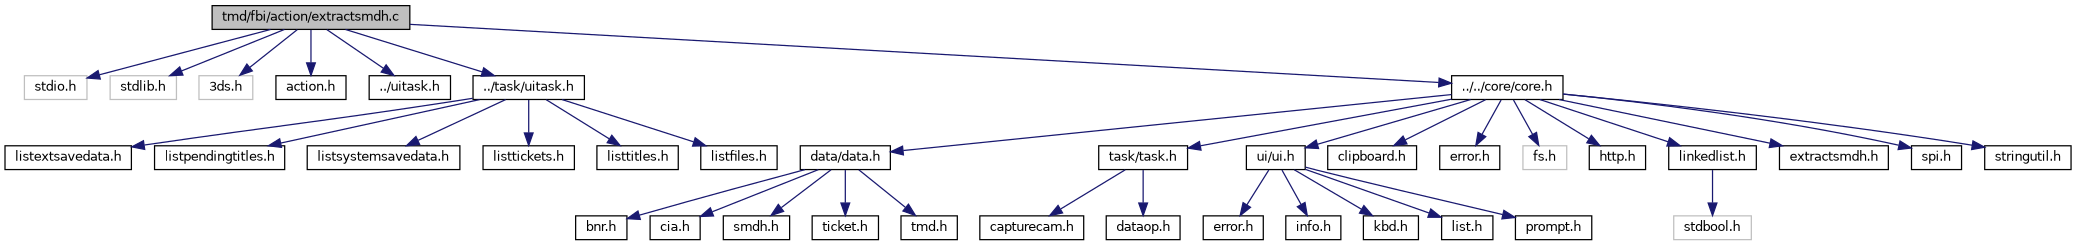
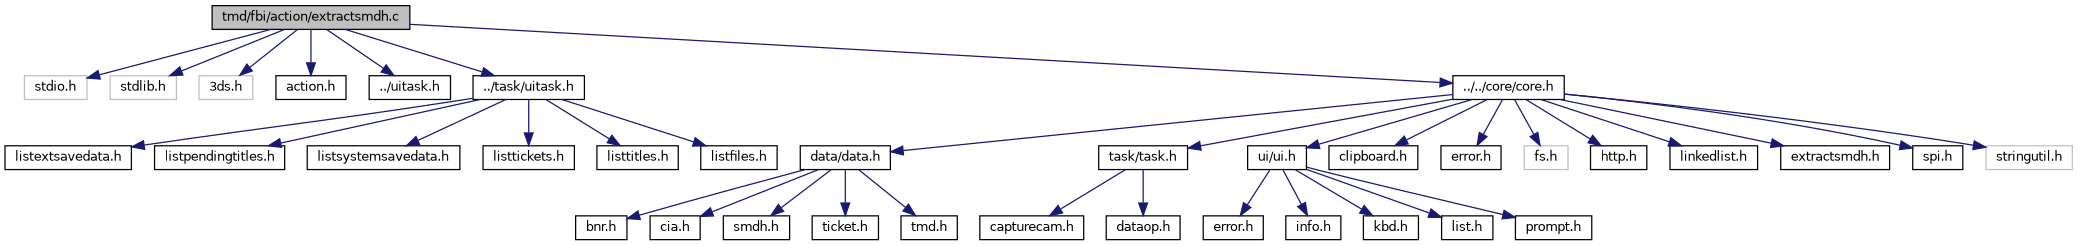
(2028, 158) -> (2029, 158)
(1713, 228) -> none
